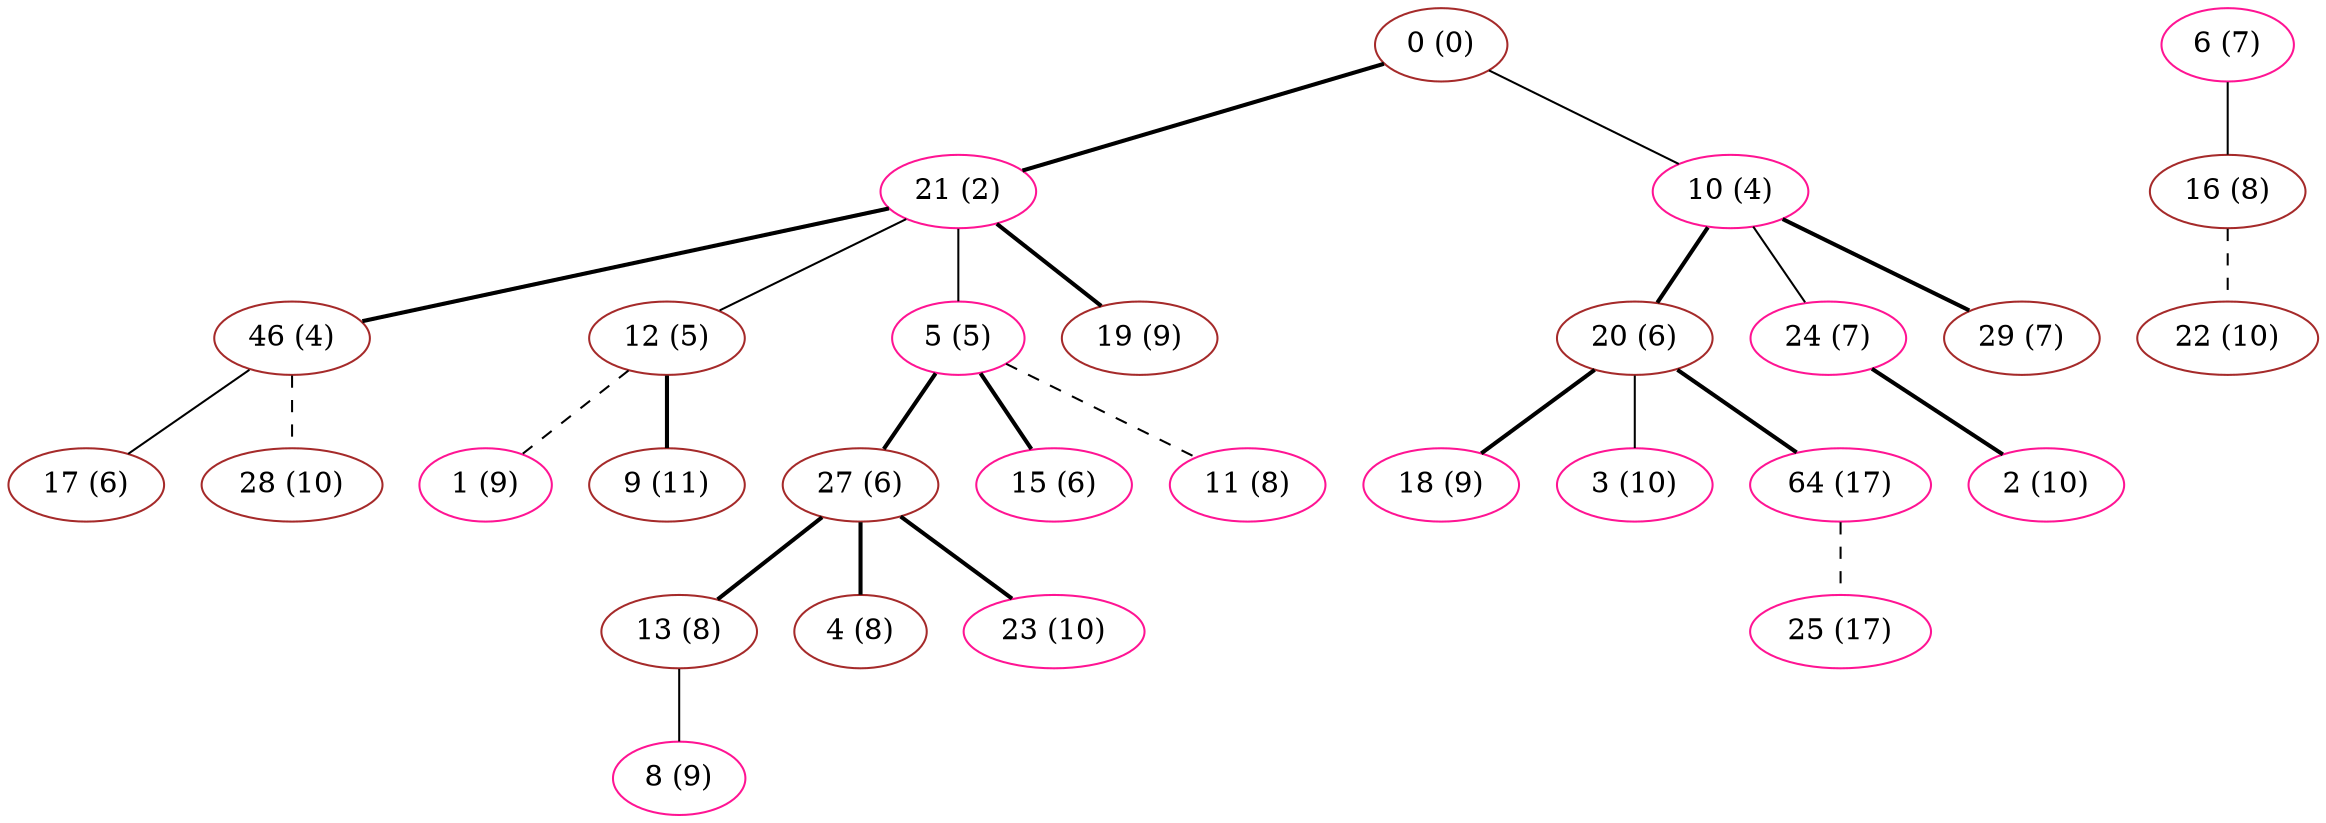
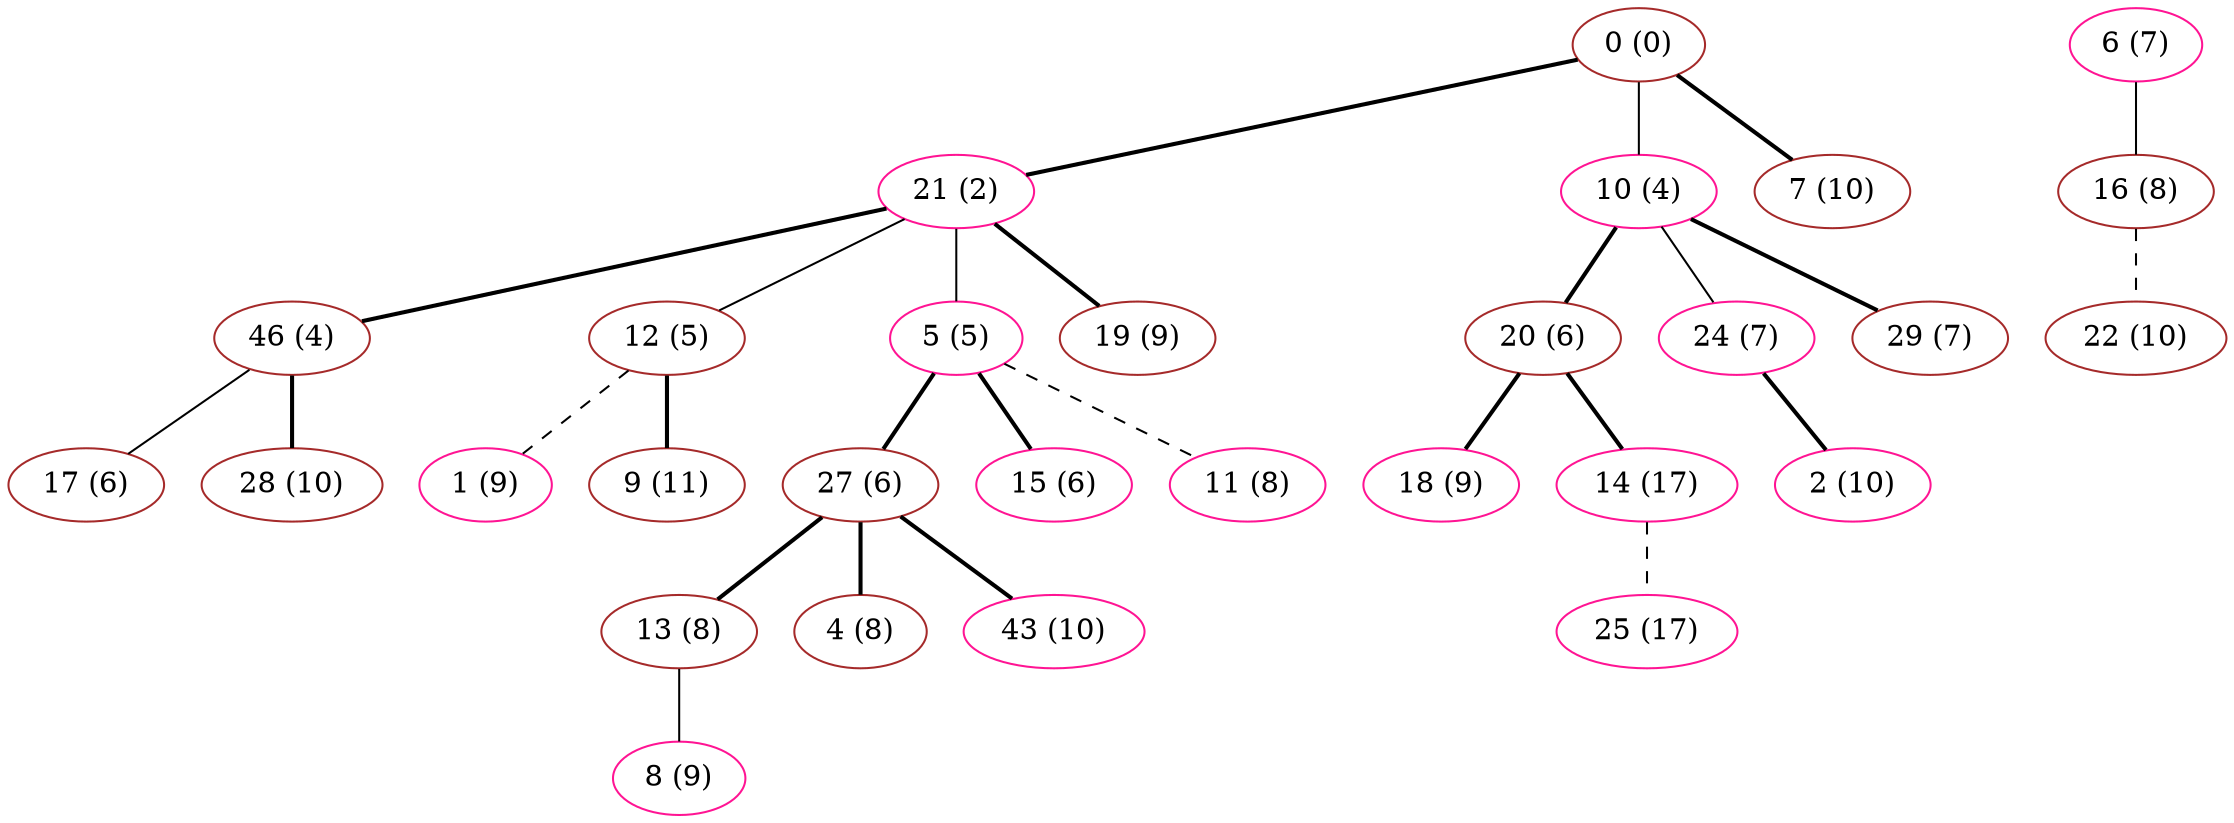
none -> (1832, 192)
(292, 412) -> (292, 412)
(1635, 485) -> none
(1841, 485) -> (1647, 485)
(1054, 632) -> (1054, 632)
